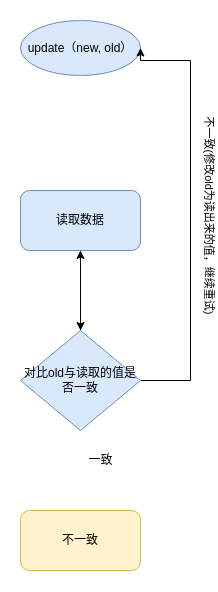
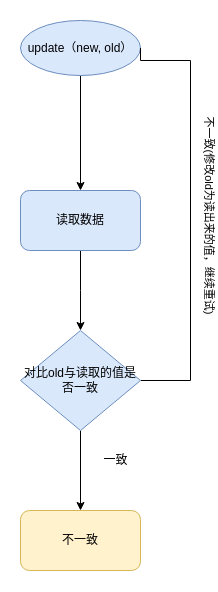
(141, 56) -> (141, 53)
none -> (81, 130)
(81, 329) -> (81, 467)
(101, 461) -> (116, 461)
